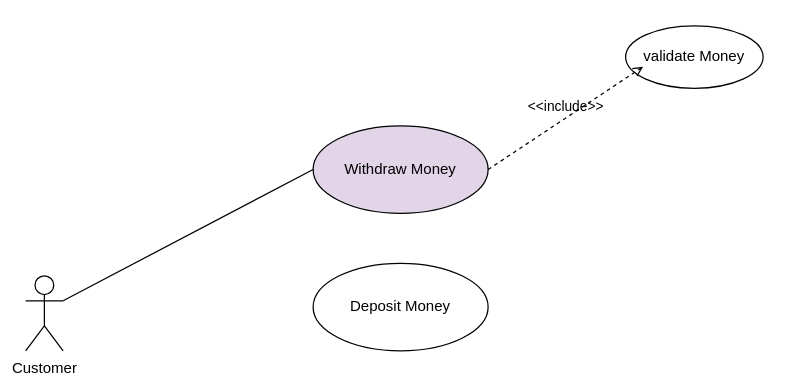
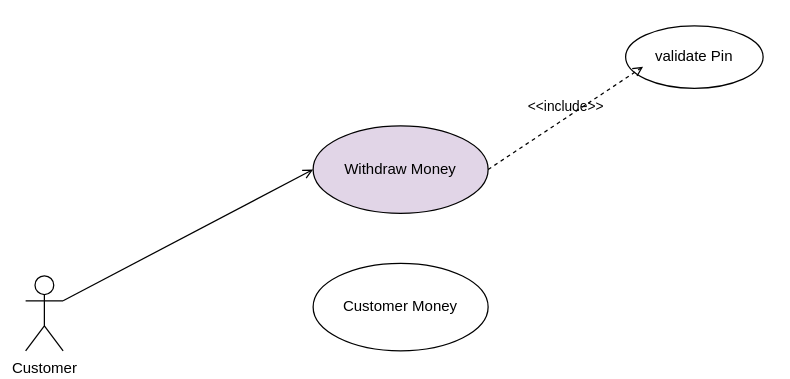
(694, 57) -> (694, 57)
(309, 172) -> (308, 172)
(401, 307) -> (401, 307)
